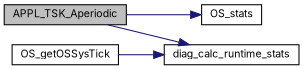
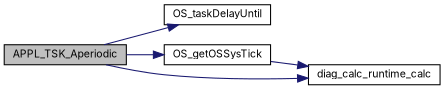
(232, 15) -> (217, 15)
none -> (140, 55)
(232, 55) -> (374, 75)
